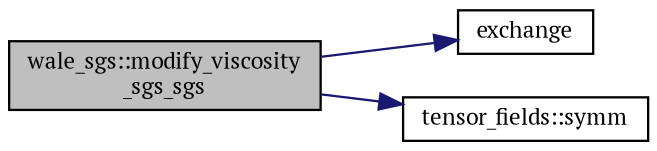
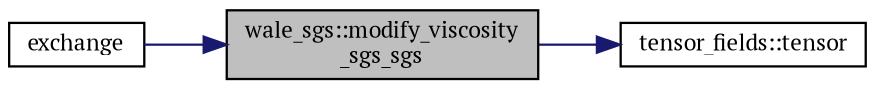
(378, 50) -> (174, 45)
(526, 119) -> (743, 45)
